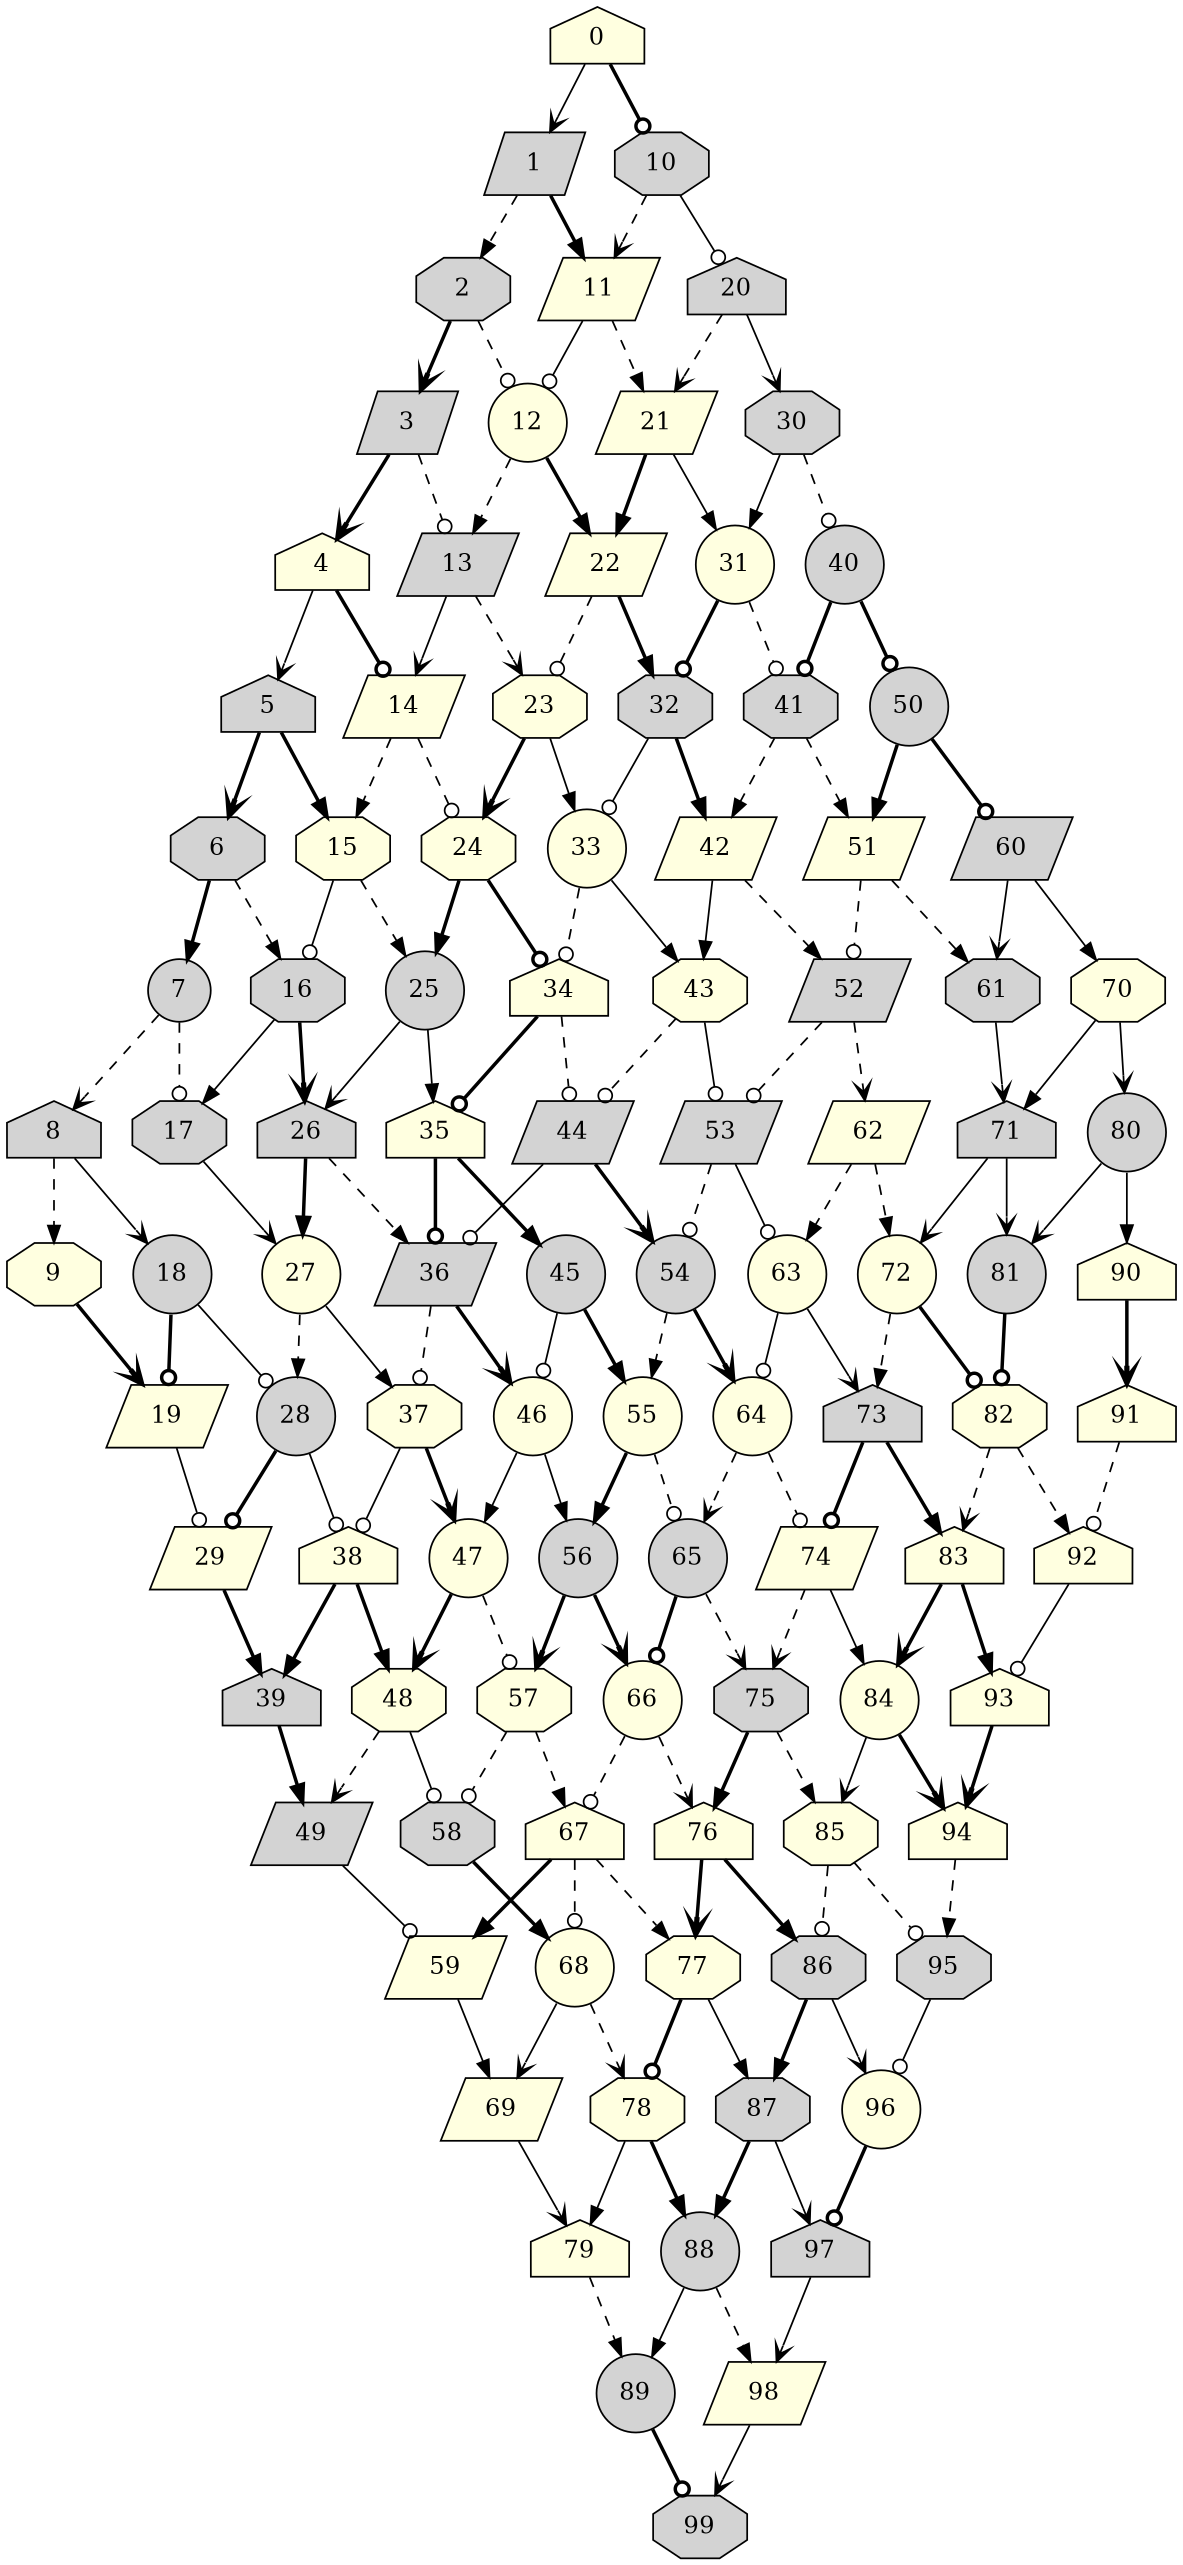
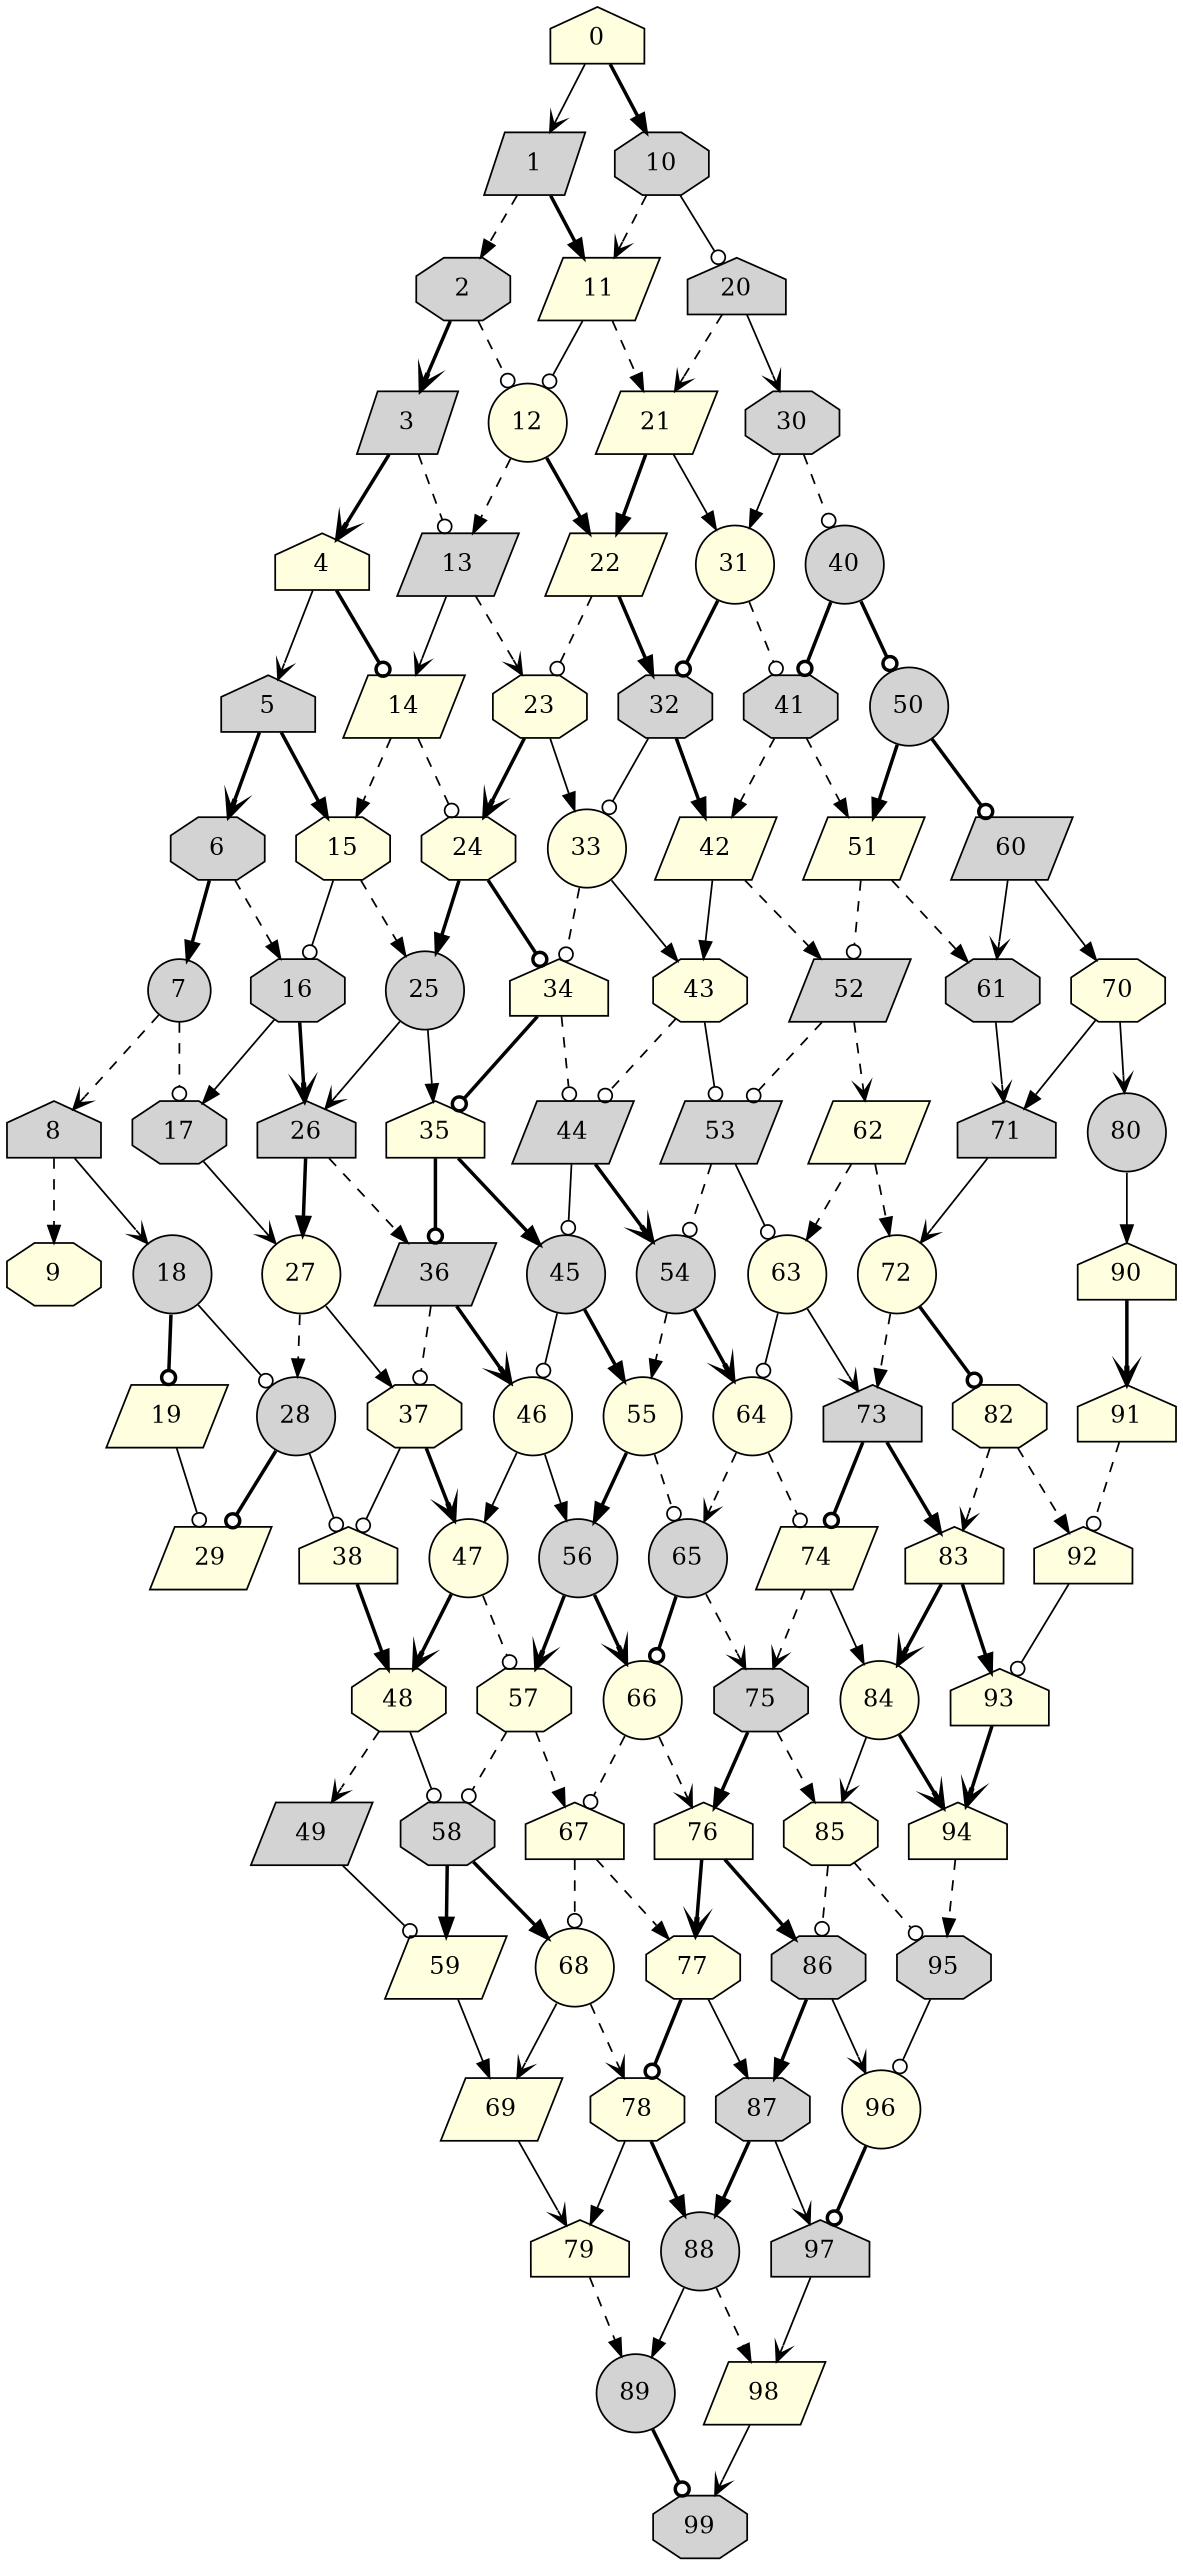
(625, 92) -> (625, 92)
(511, 1197) -> (570, 1192)
(1007, 1274) -> none
(104, 1338) -> none
(272, 1700) -> none
(519, 1891) -> (447, 1892)
